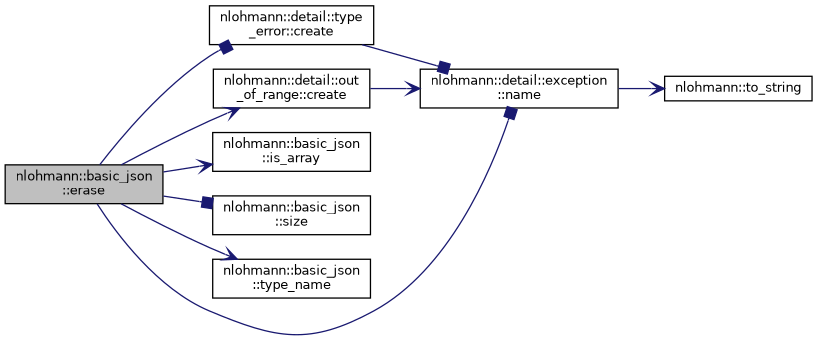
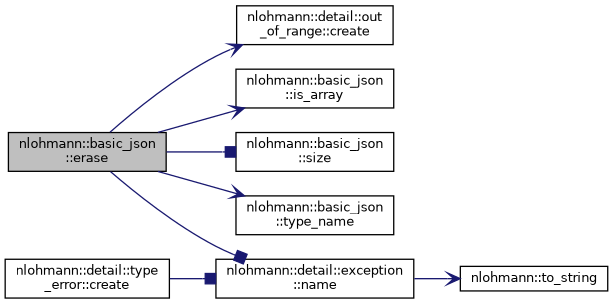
(389, 89) -> none
(154, 102) -> none
